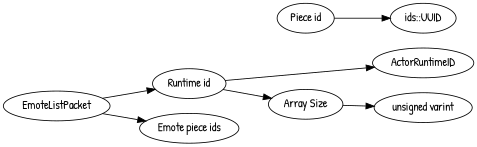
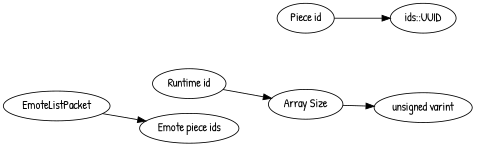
(423, 63) -> none
(125, 94) -> none
